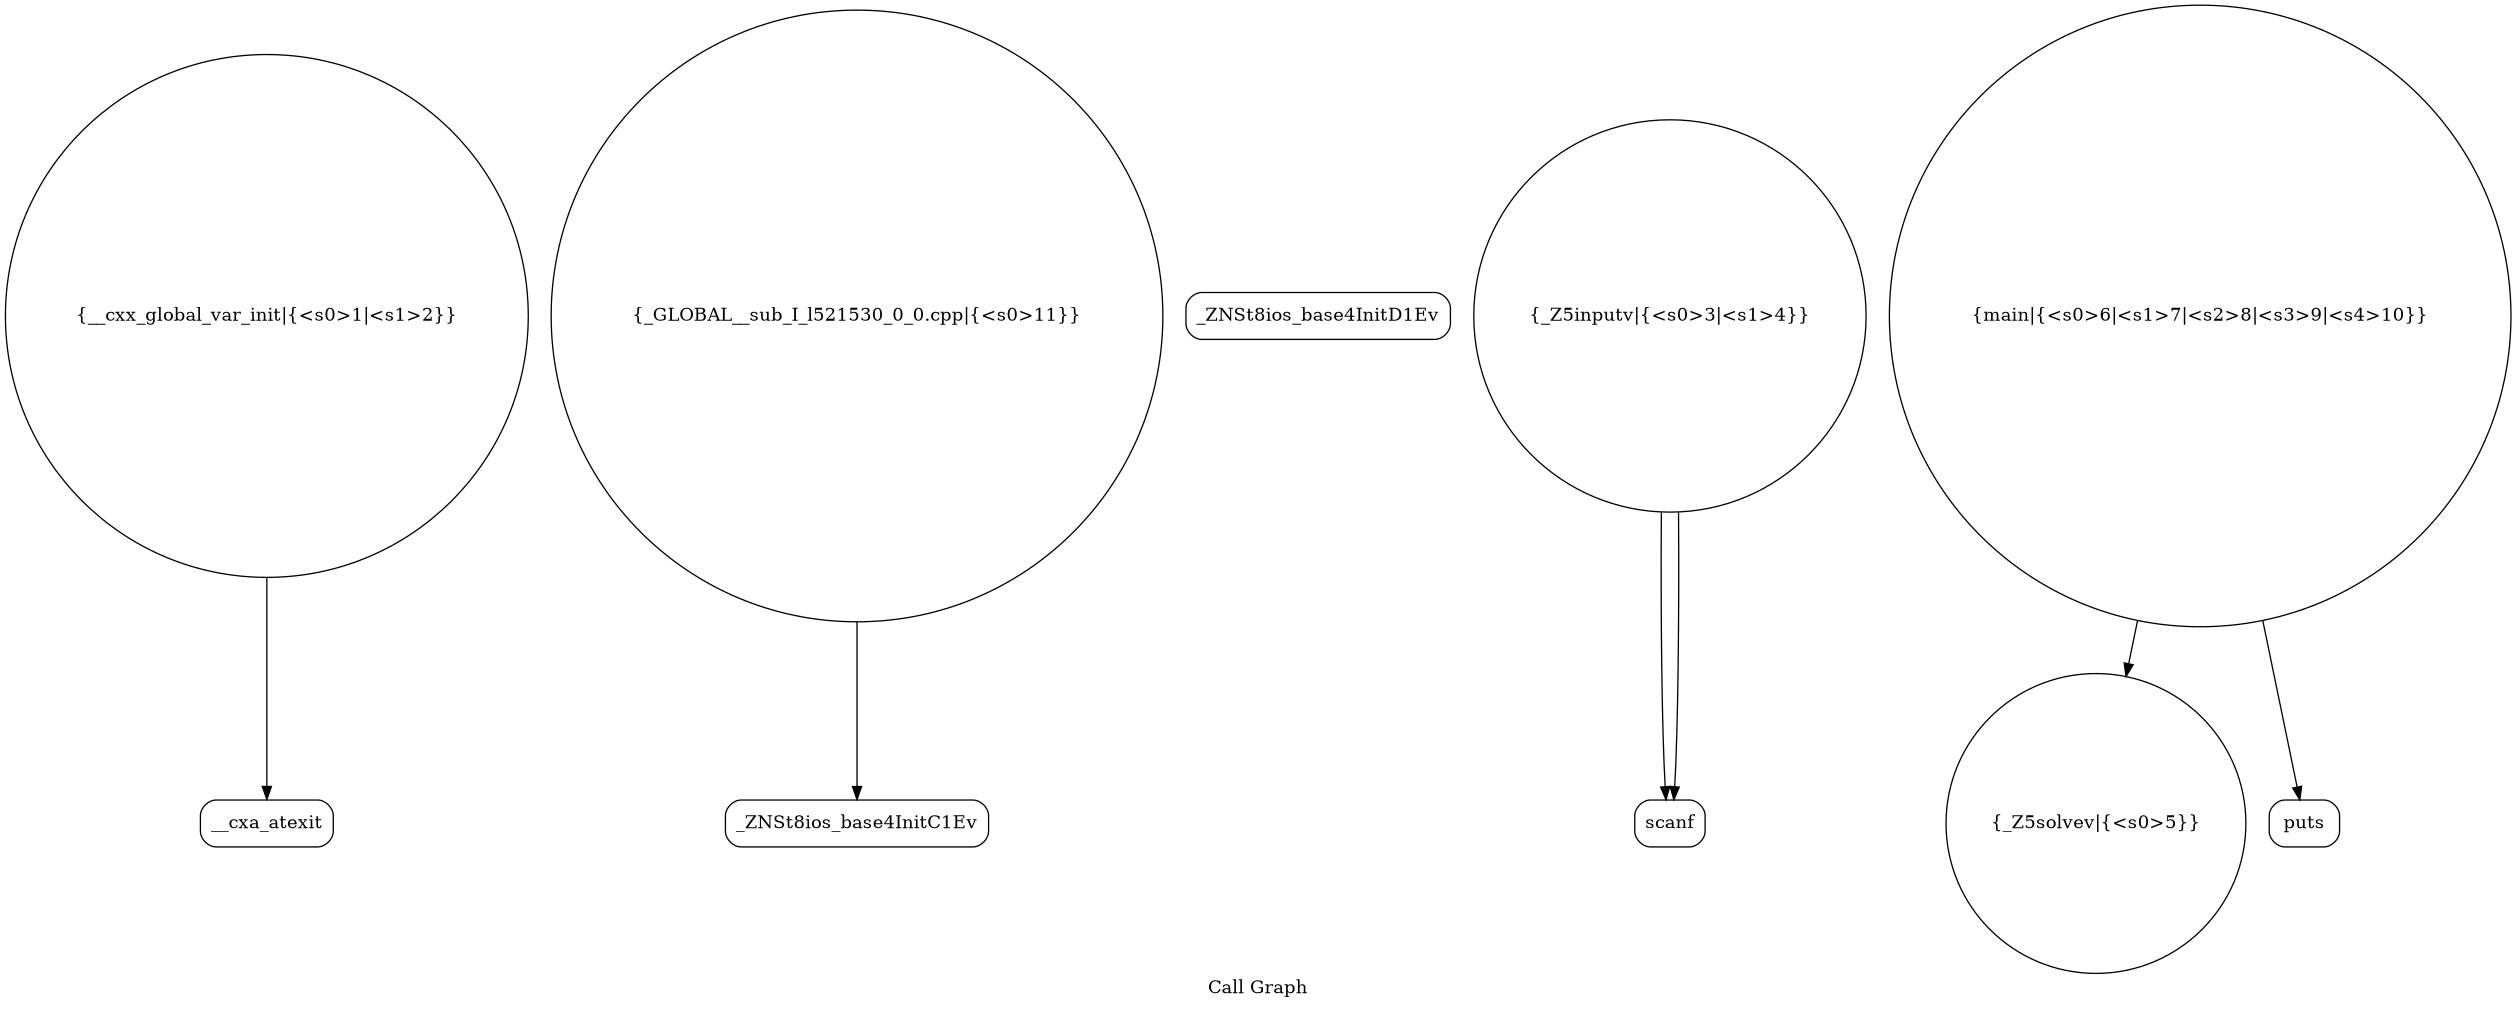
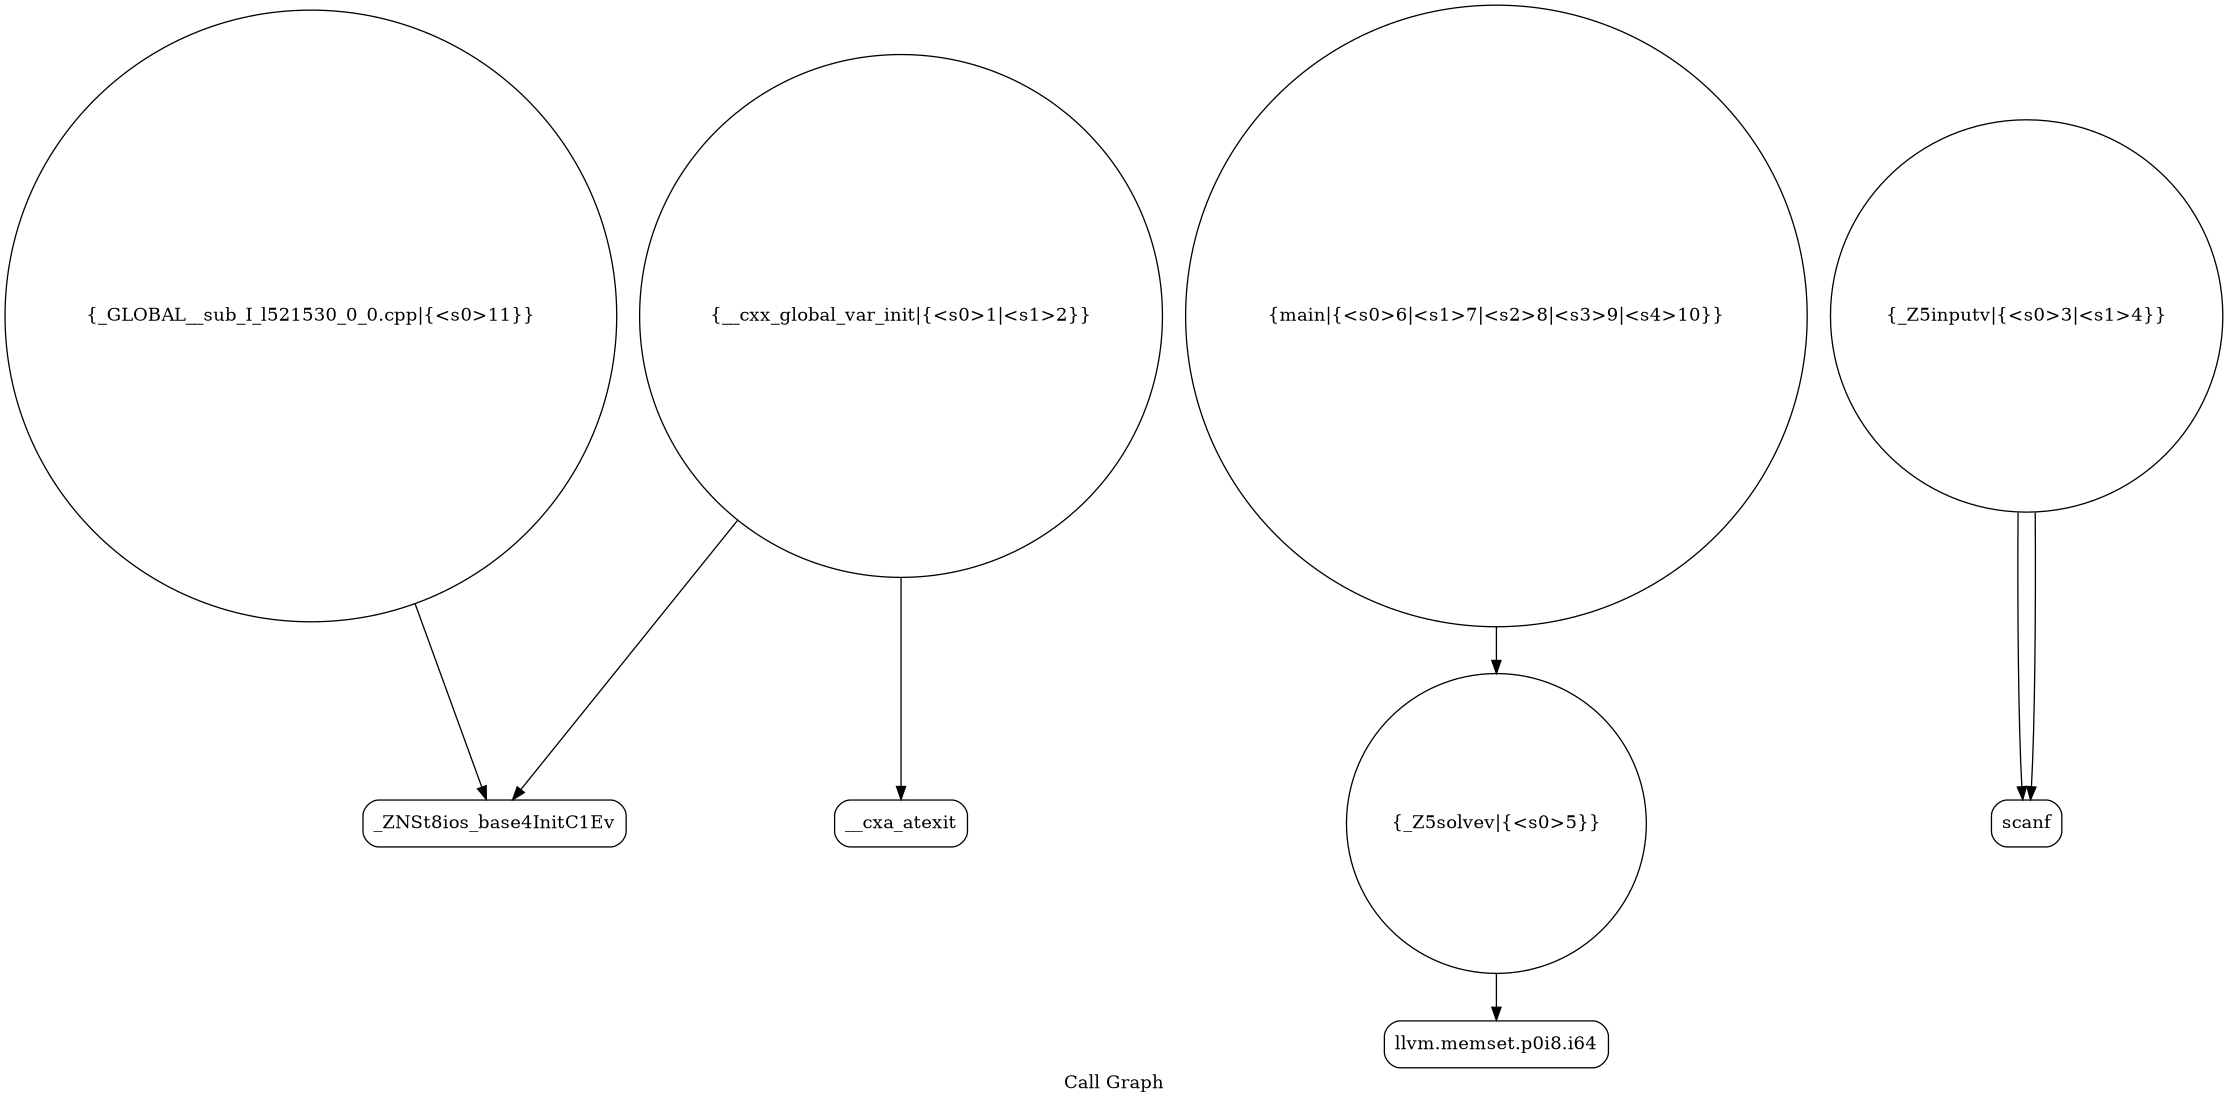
(1318, 316) -> none
none -> (629, 655)
(2304, 823) -> none
none -> (1496, 1044)
